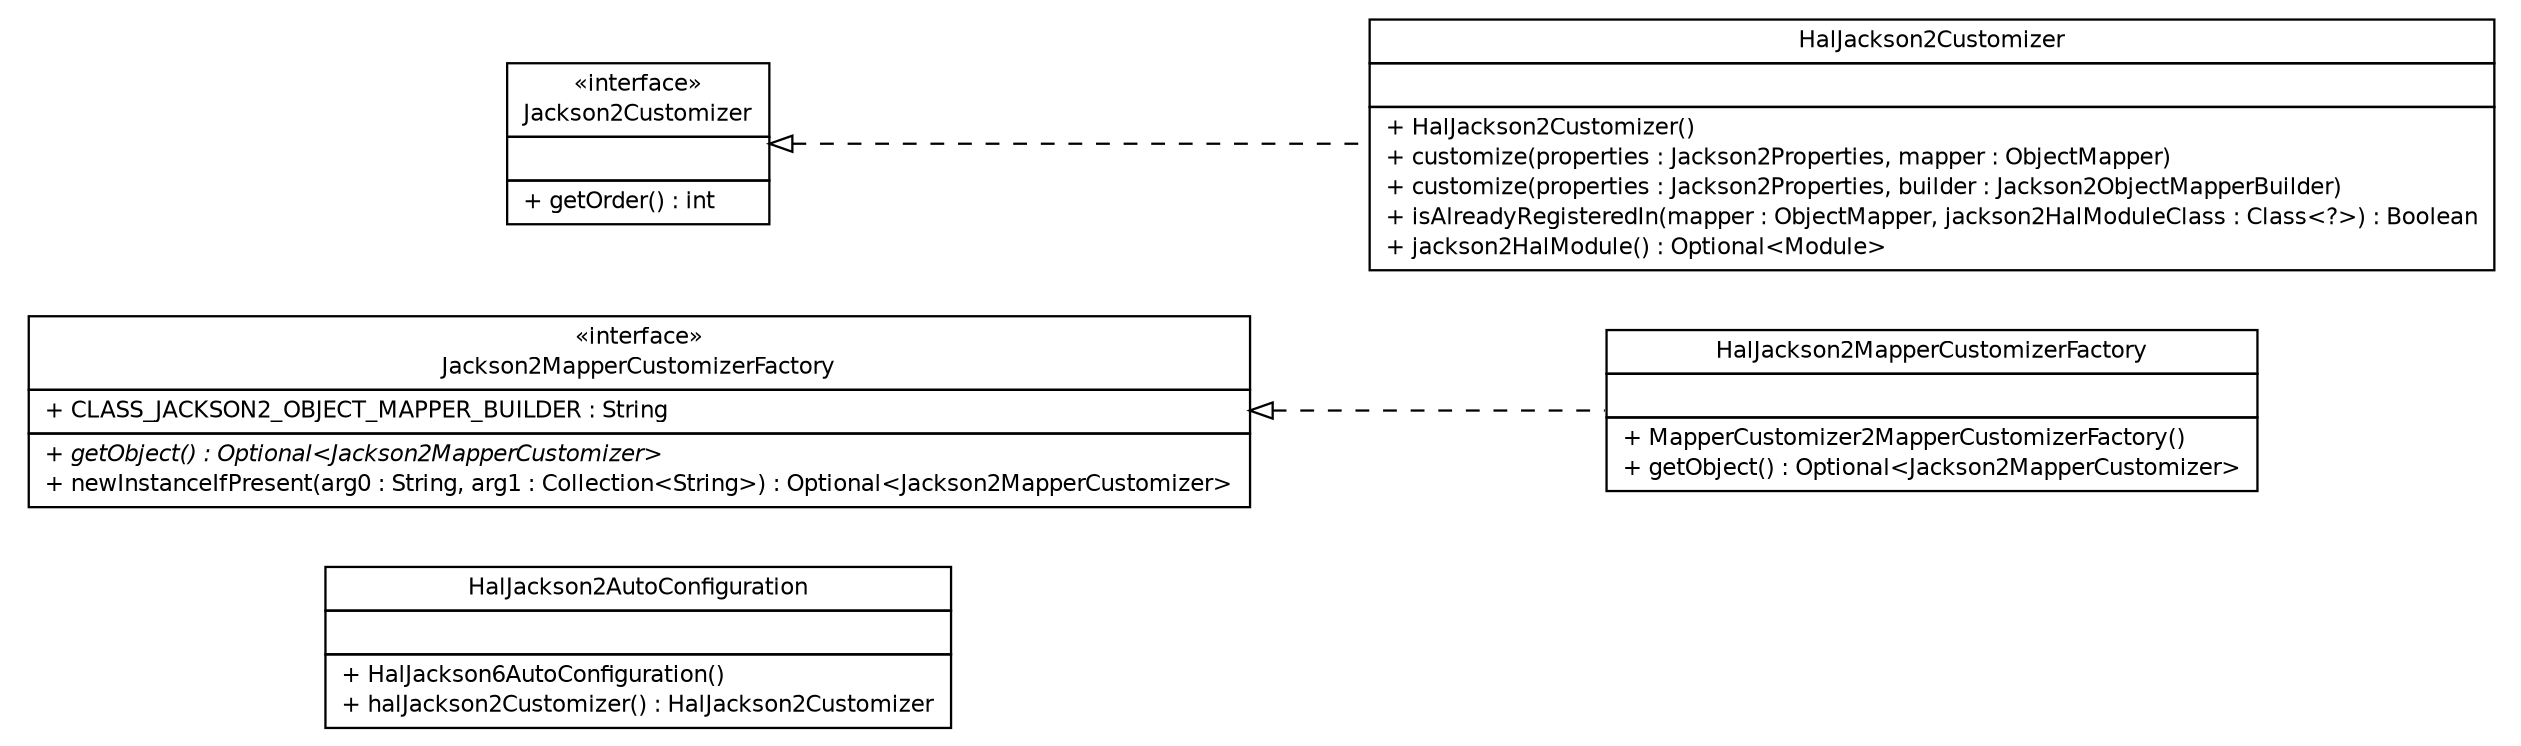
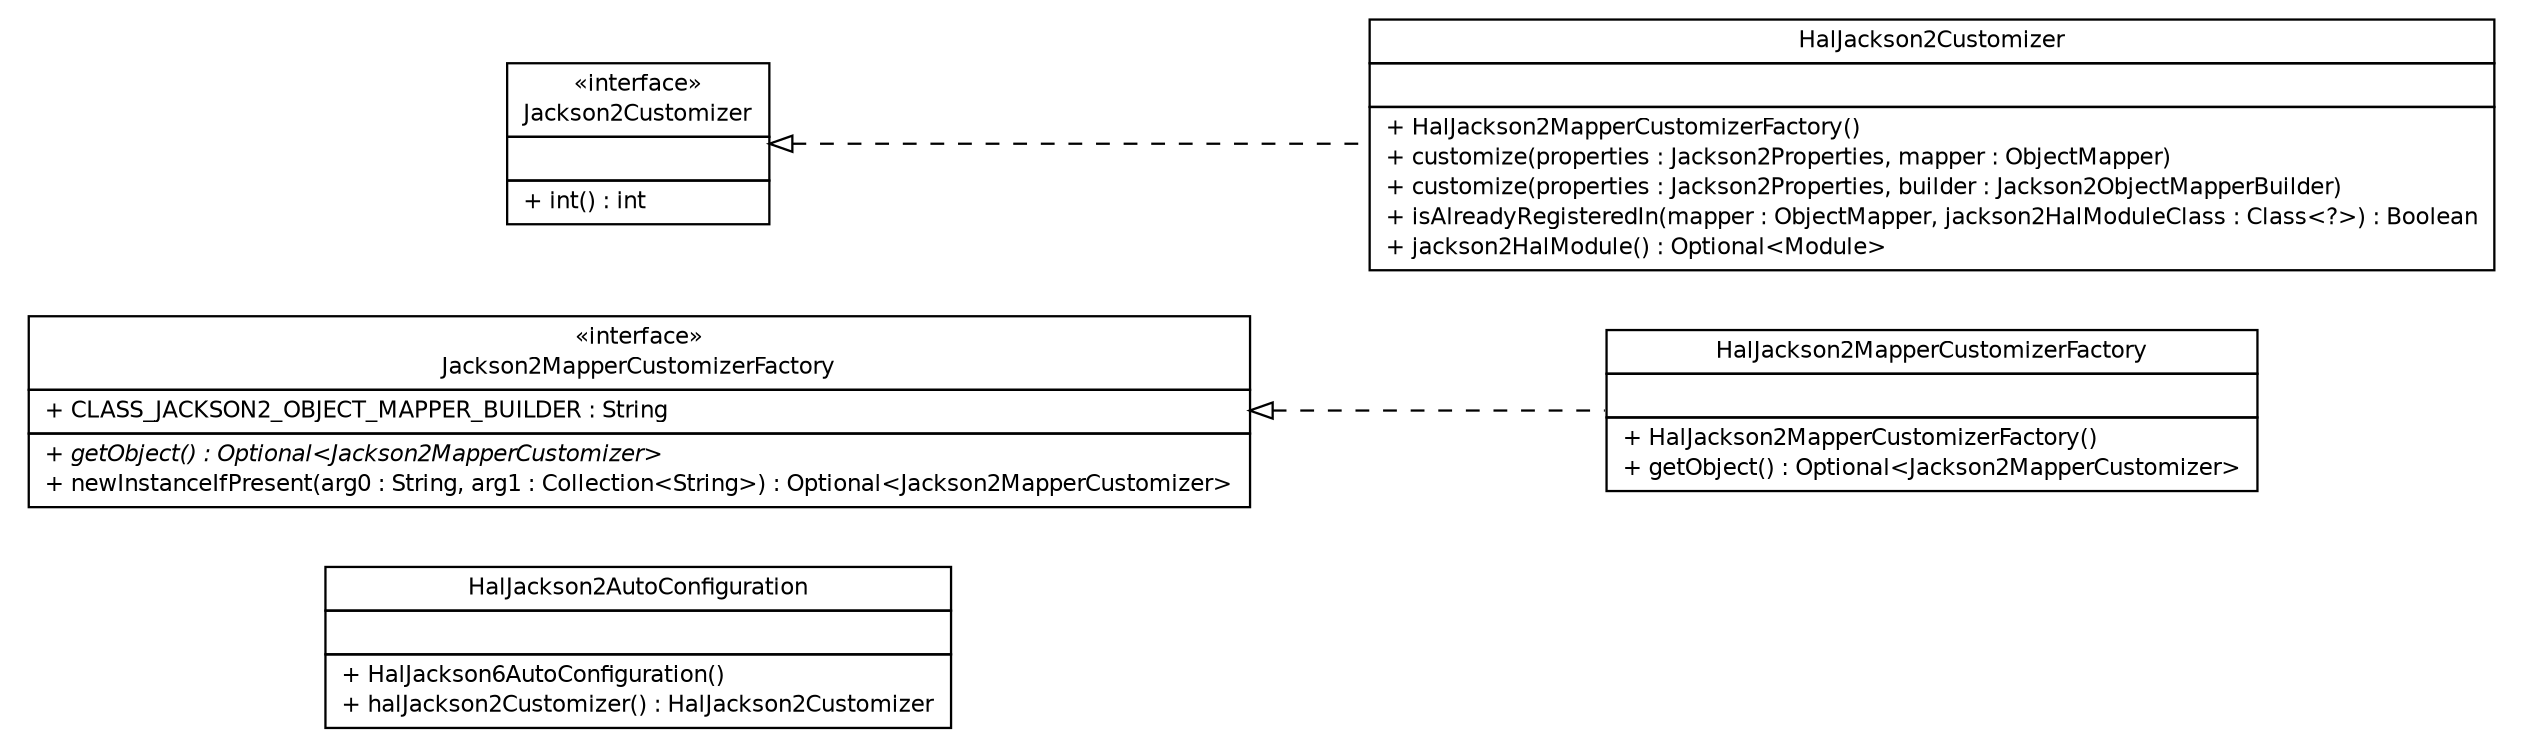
(1541, 128) -> (1624, 128)
(620, 201) -> (585, 201)
(1904, 438) -> (1861, 438)
